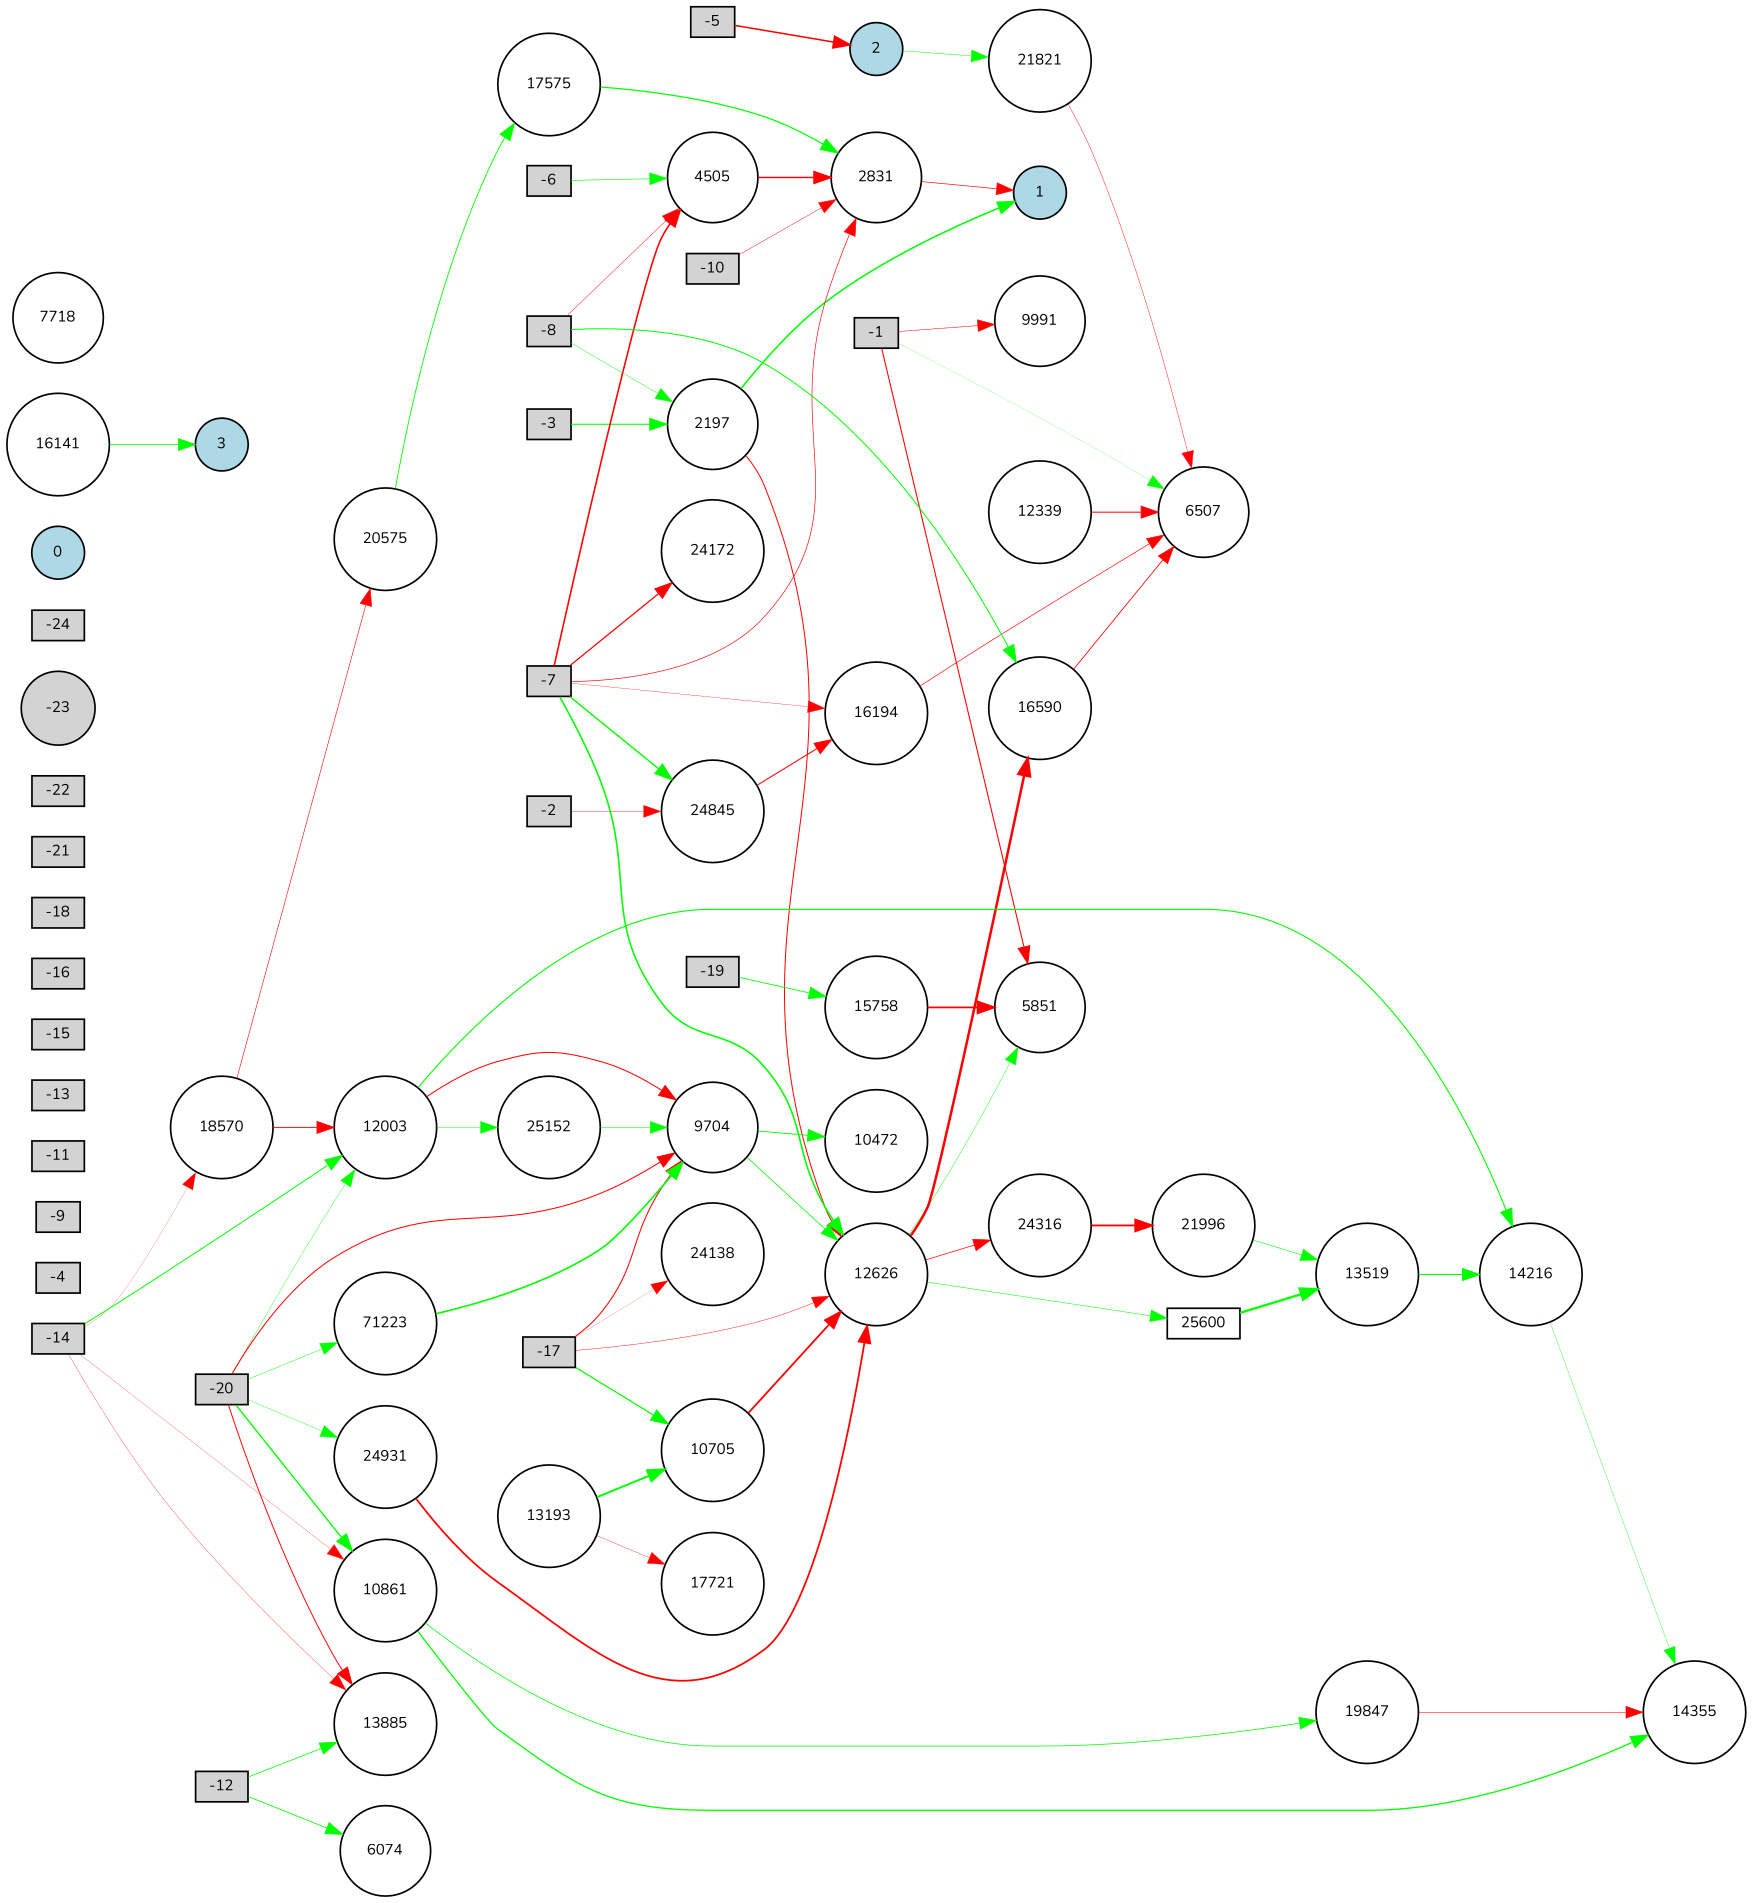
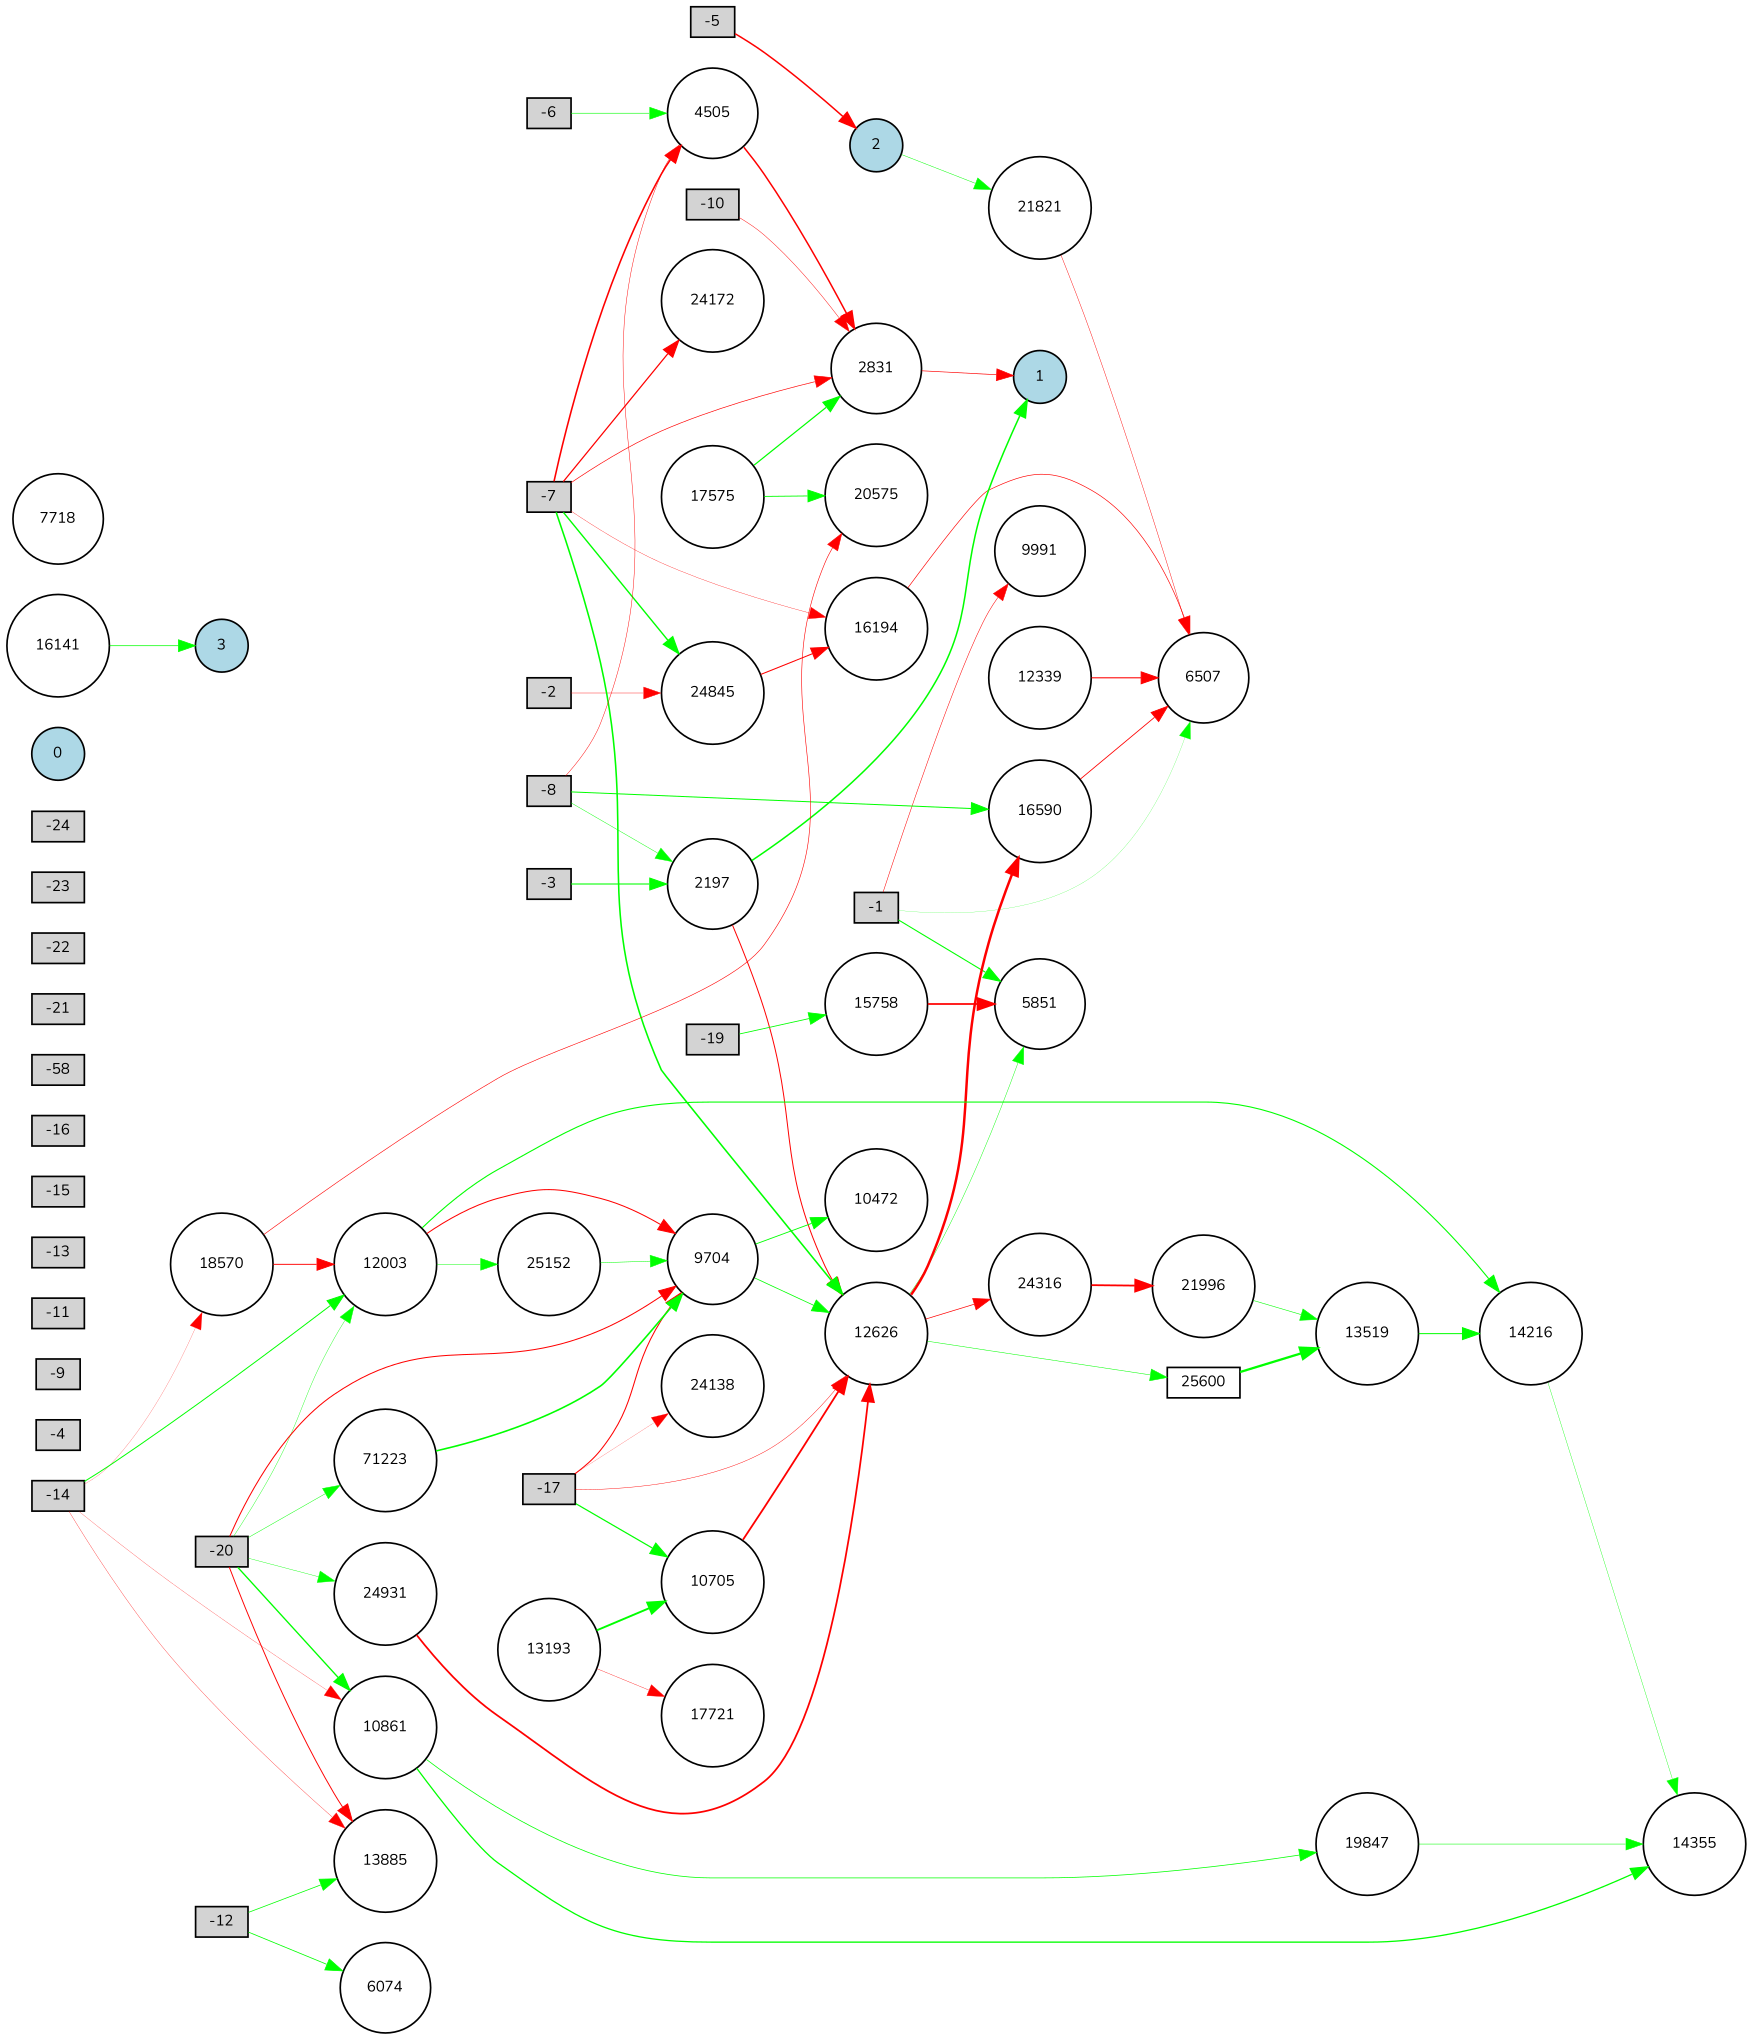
(438, 309) -> (786, 496)
(953, 648) -> (942, 946)
(58, 708) -> (58, 887)
(58, 913) -> (58, 1070)
(1522, 1712) -> (1522, 1844)
